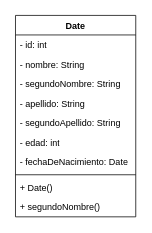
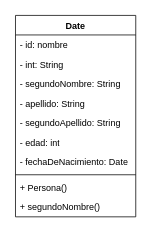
(37, 46) -> (45, 46)
(56, 65) -> (47, 65)
(39, 188) -> (46, 188)
